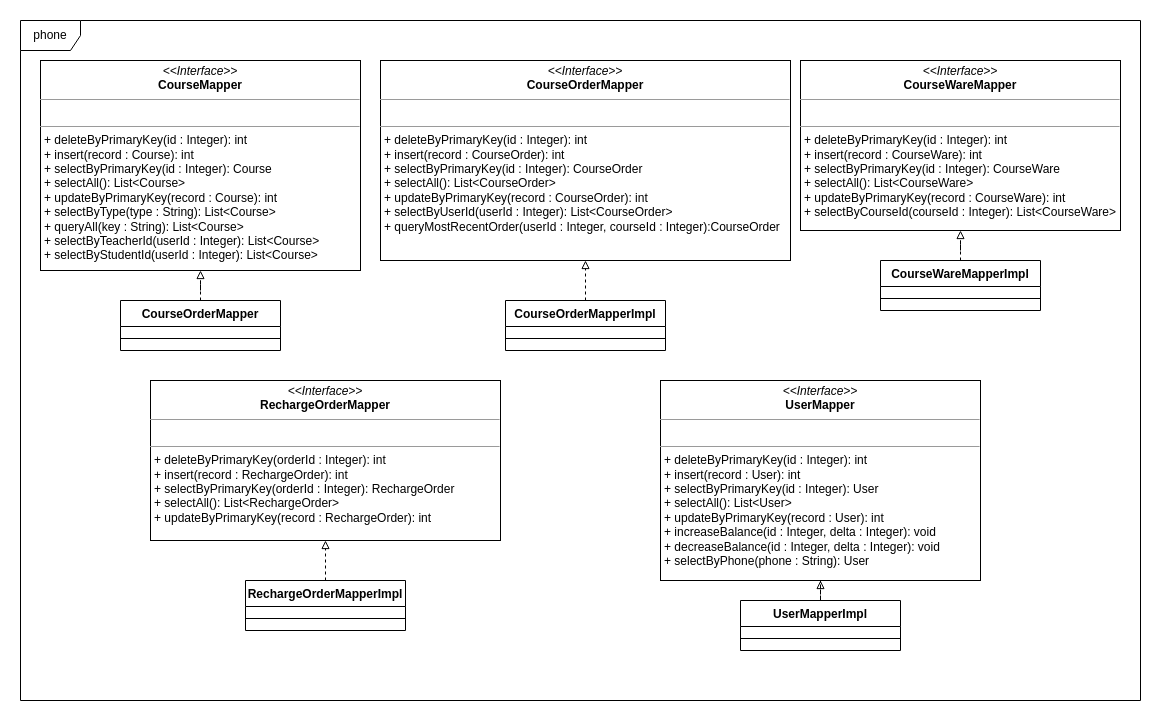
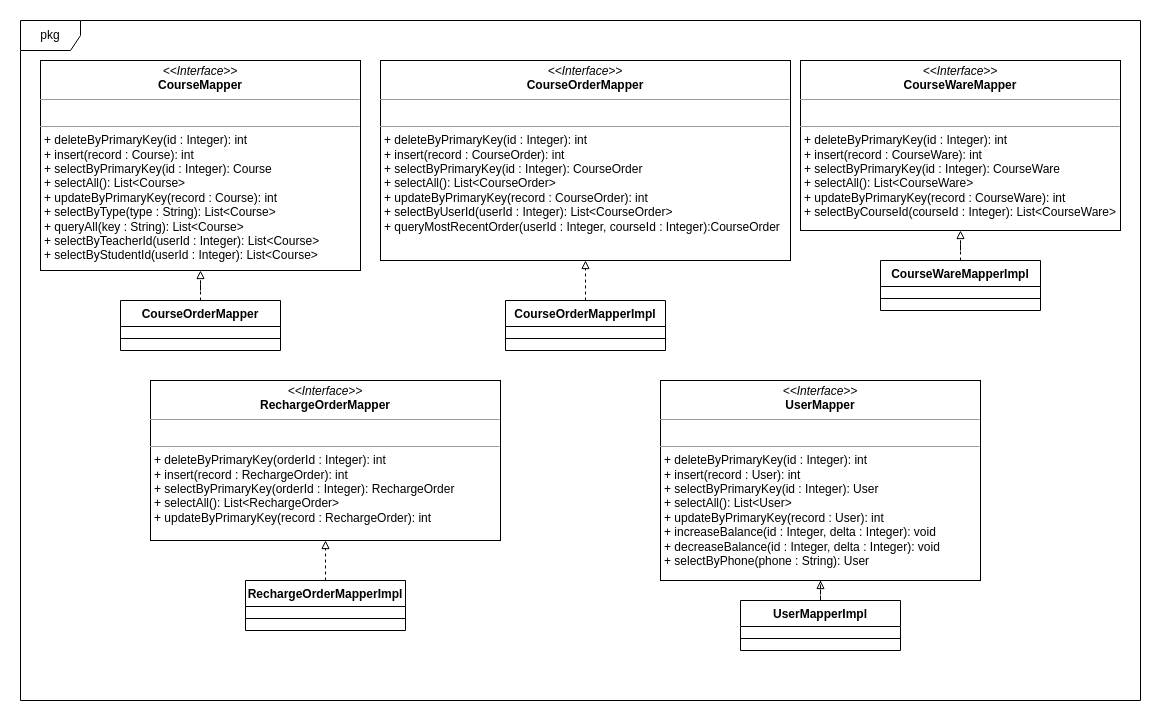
(51, 36) -> (51, 36)
